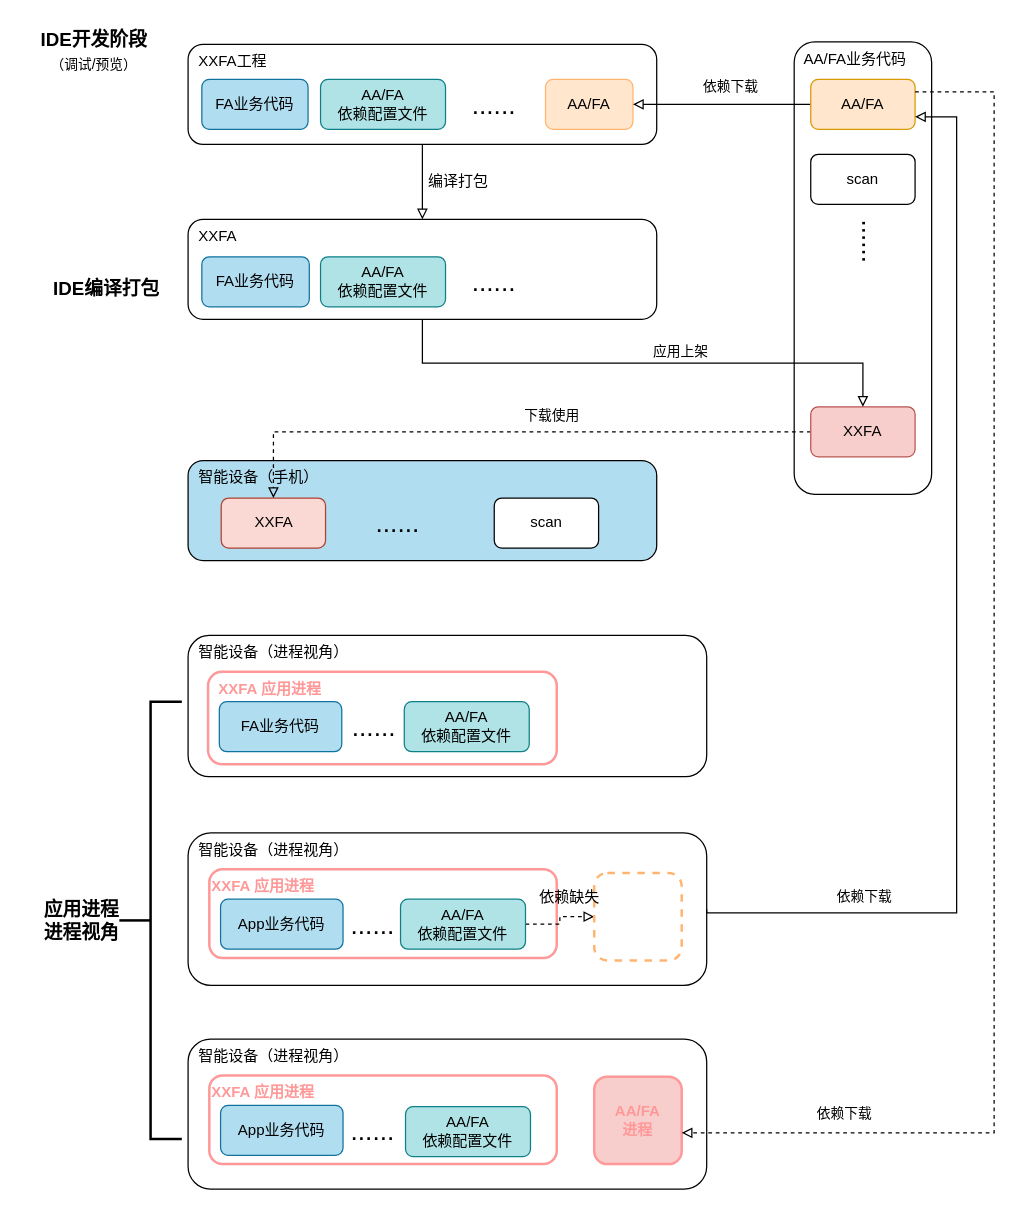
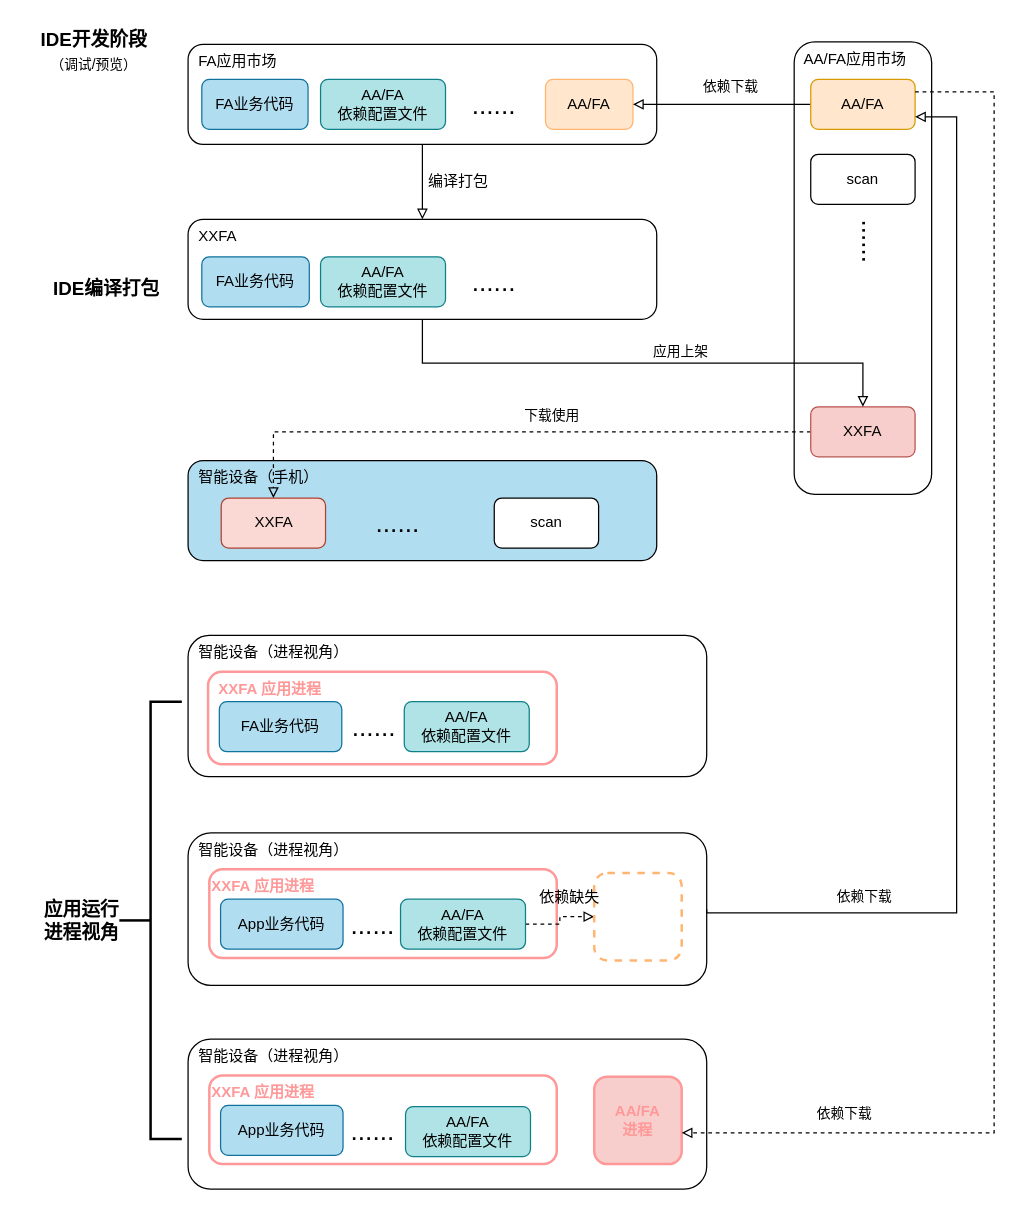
(848, 60) -> (848, 60)
(222, 62) -> (229, 62)
(82, 921) -> (82, 921)
